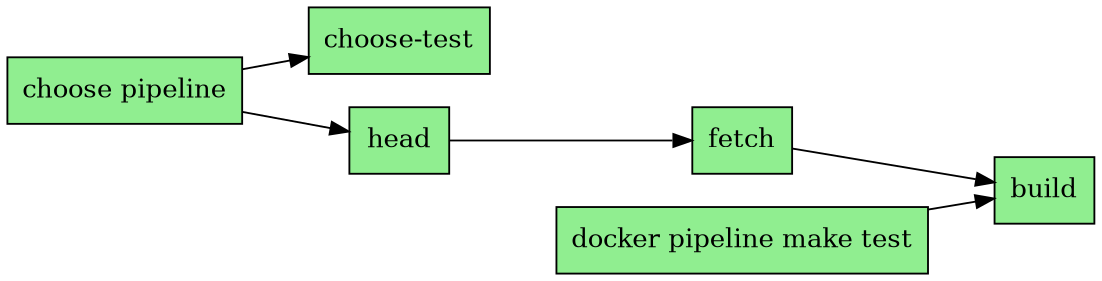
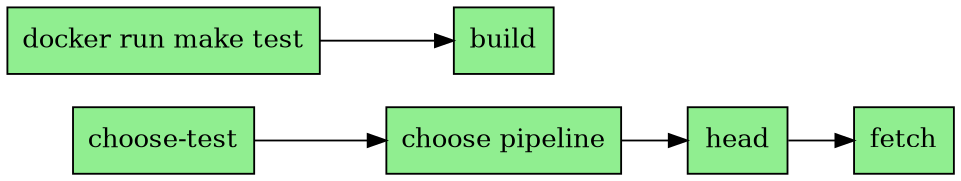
(266, 65) -> (311, 140)
(884, 164) -> none
(742, 240) -> (164, 41)
